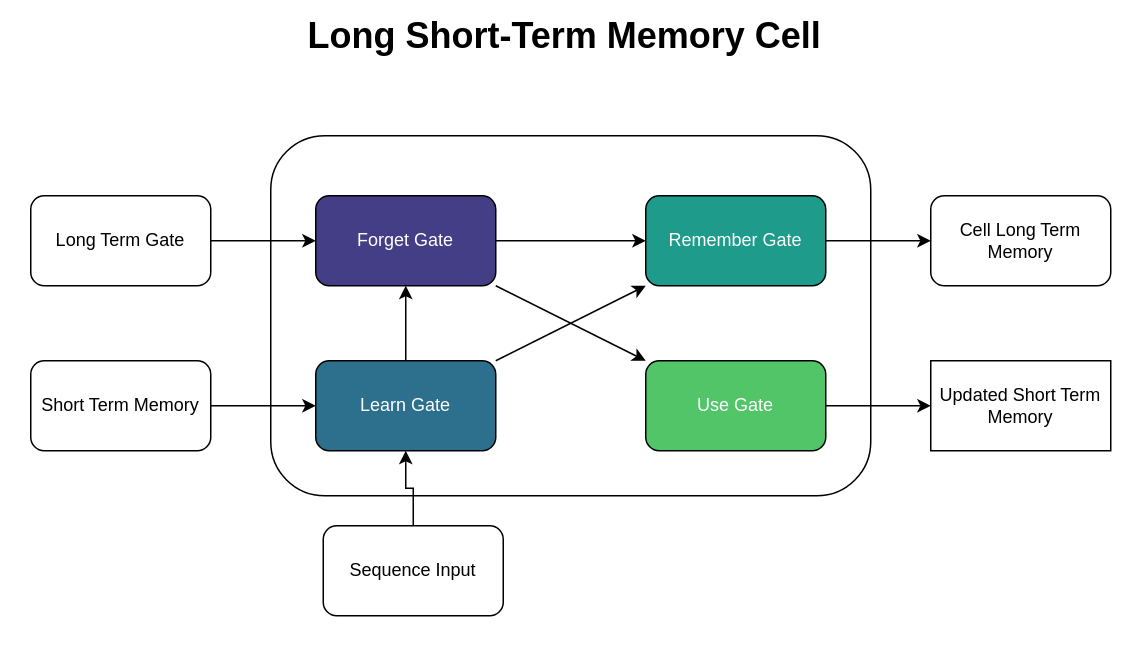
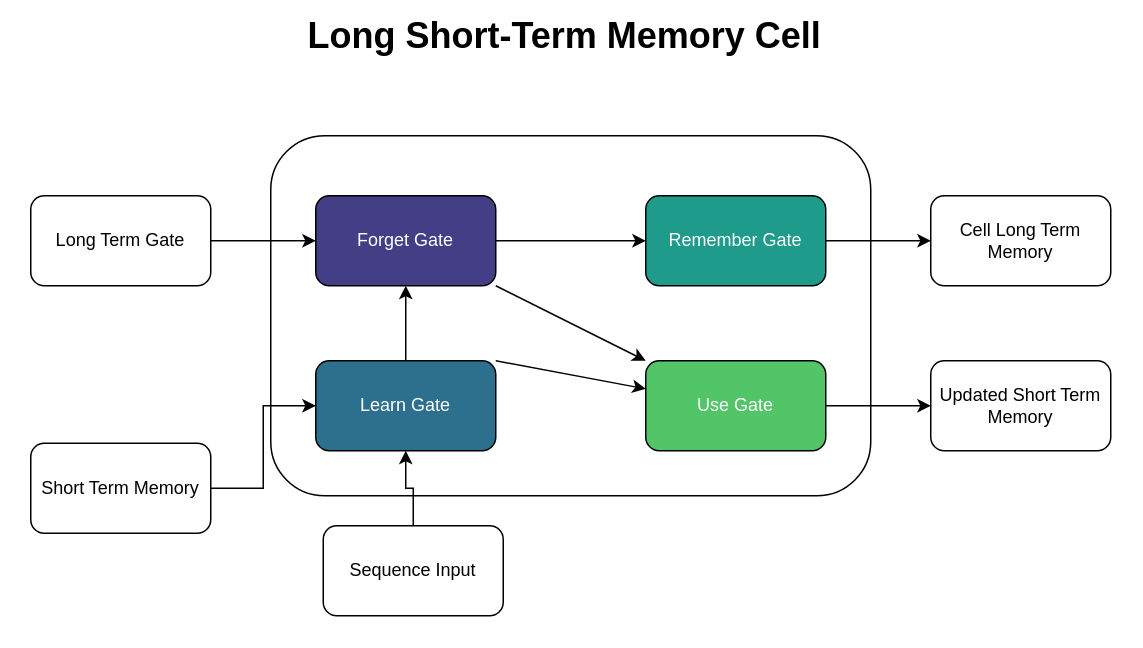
(566, 325) -> (566, 374)
(121, 406) -> (121, 488)
(1021, 406) -> (1021, 406)
